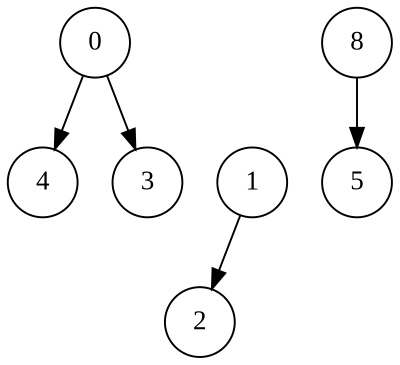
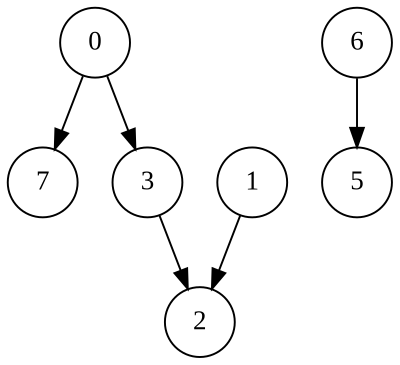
(357, 43) -> (357, 43)
(43, 182) -> (43, 182)
none -> (170, 243)
